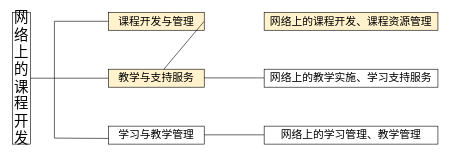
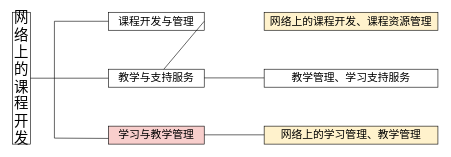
(156, 21) -> (156, 21)
(156, 78) -> (156, 78)
(351, 78) -> (351, 78)
(156, 135) -> (156, 135)
(351, 135) -> (351, 135)
